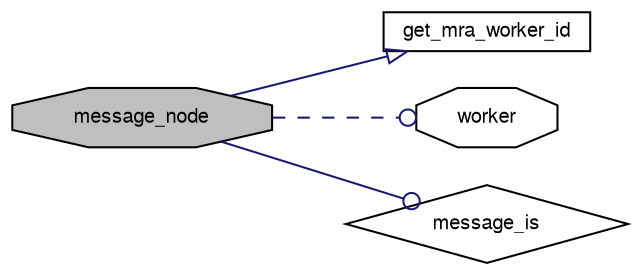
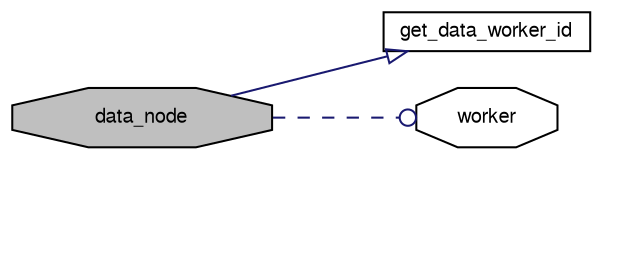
(487, 32) -> (487, 32)
(142, 118) -> (142, 118)
(487, 224) -> none
